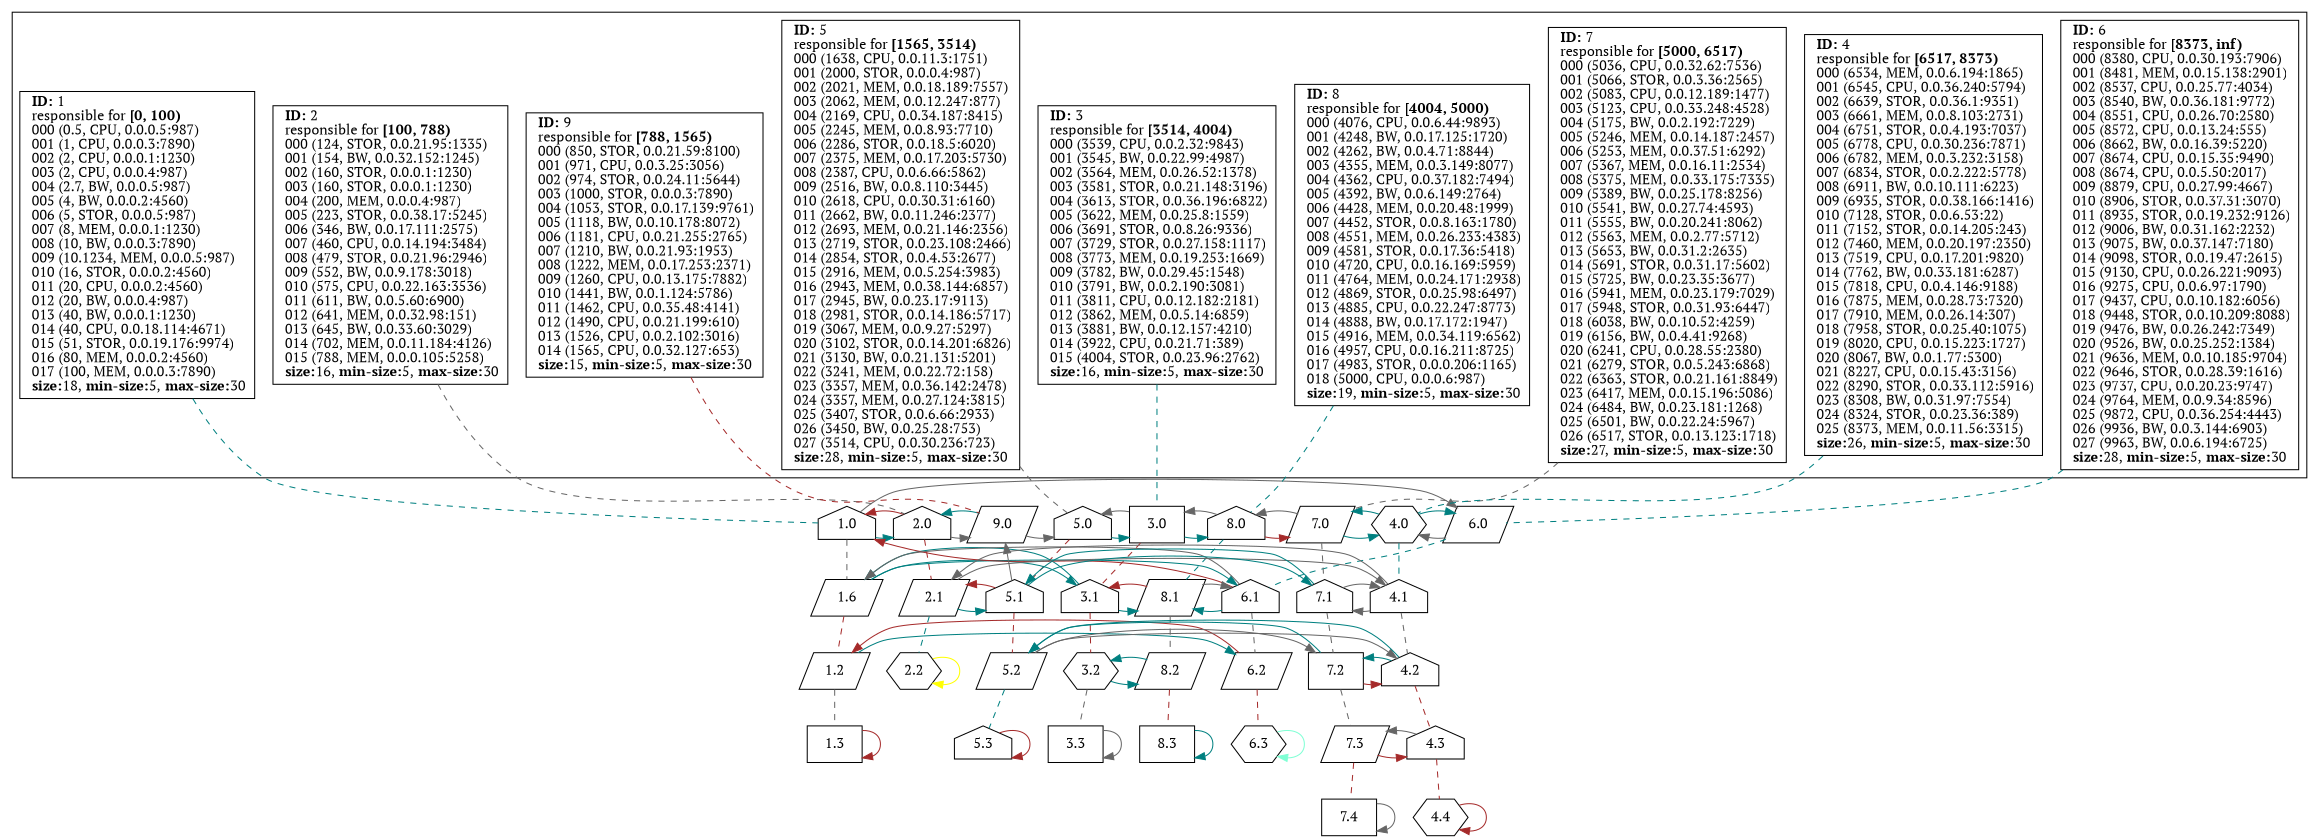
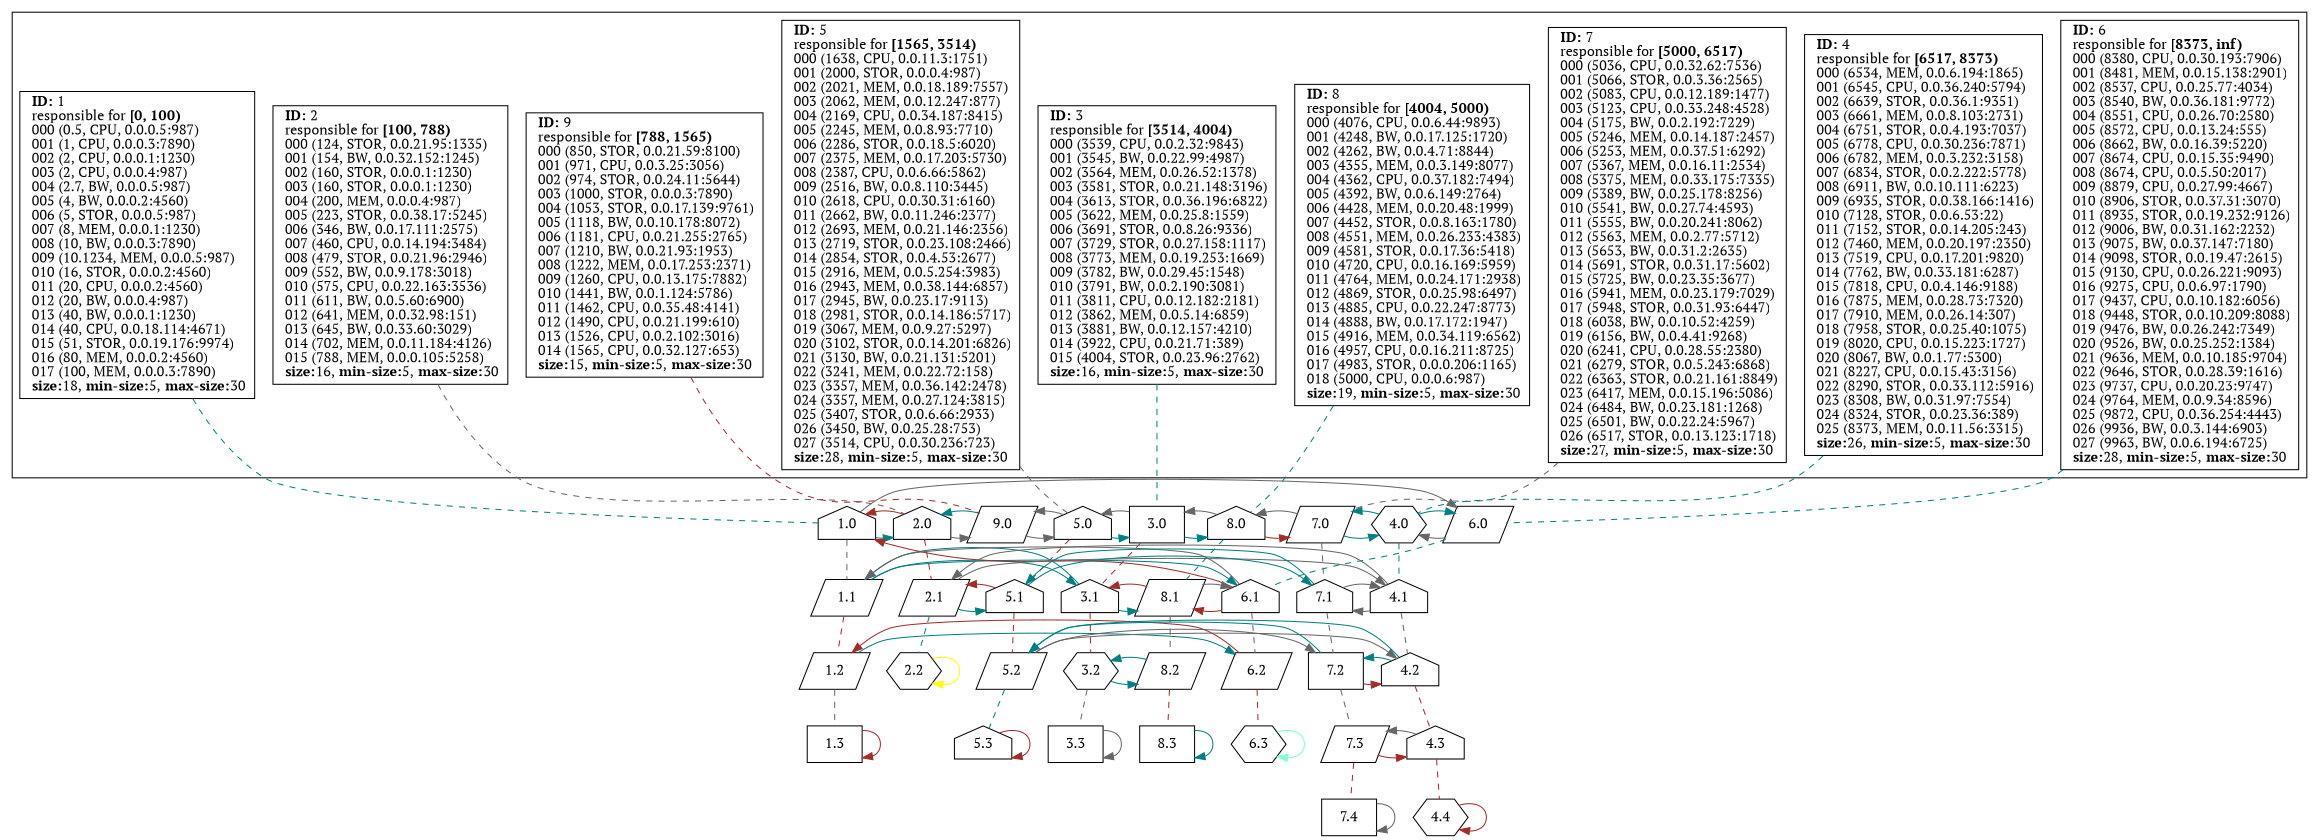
(1010, 570) -> (1054, 512)
(847, 598) -> (847, 598)
(1213, 611) -> (1213, 611)
